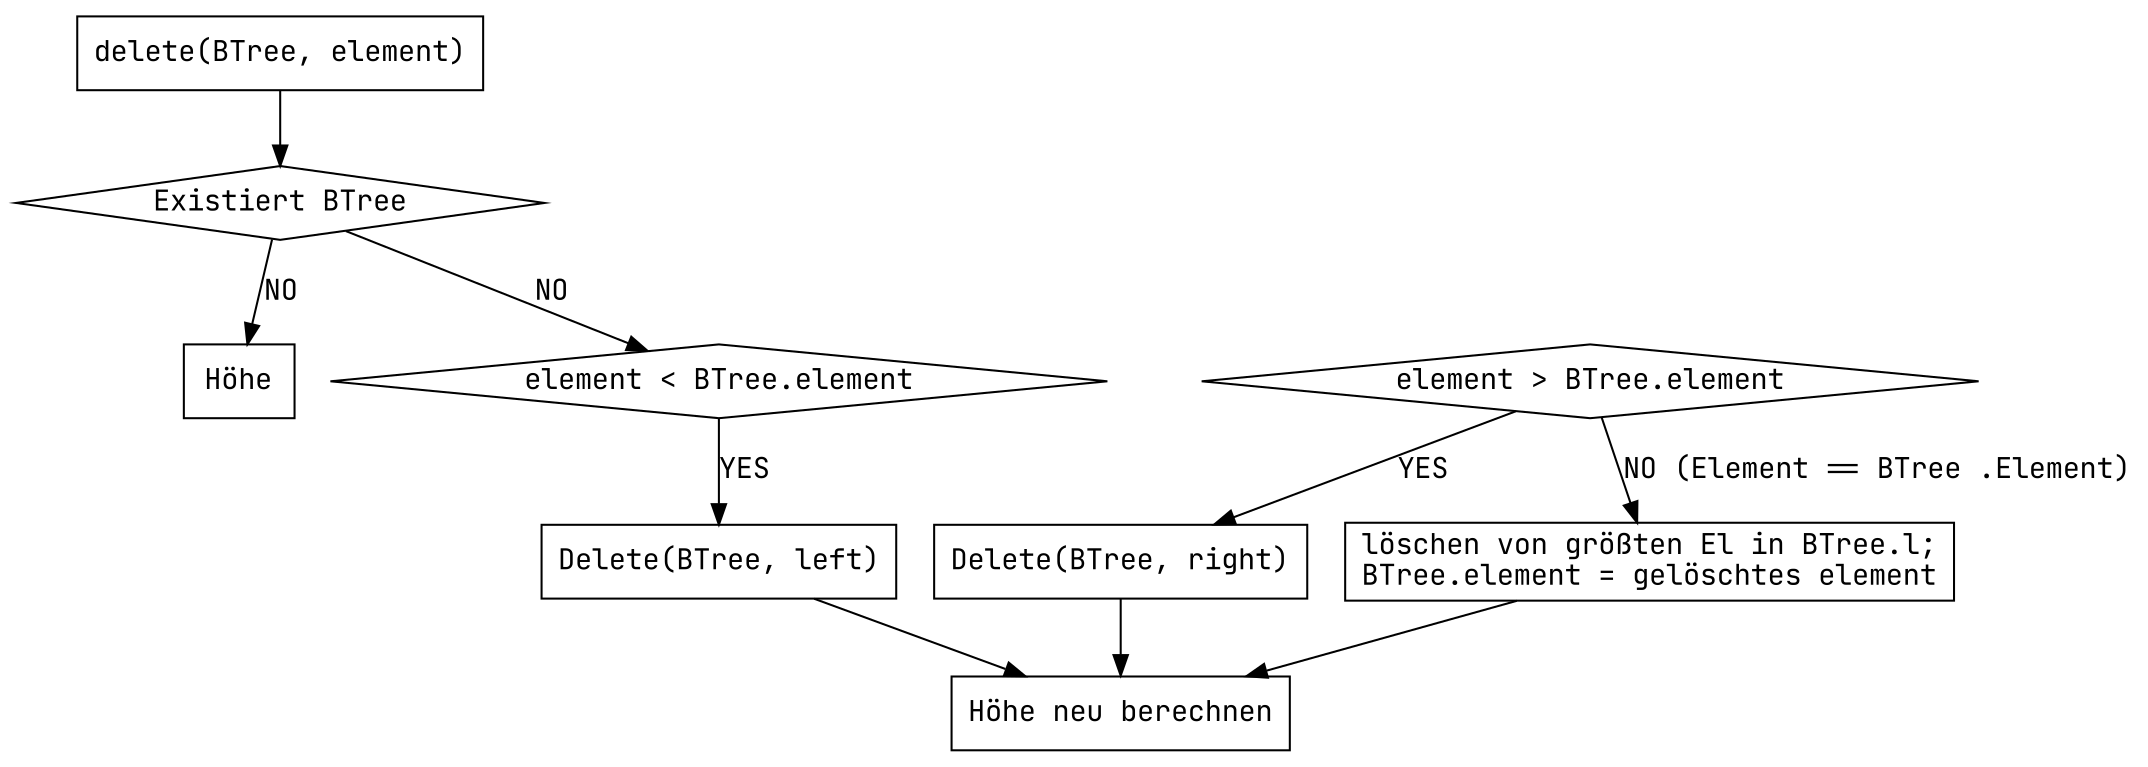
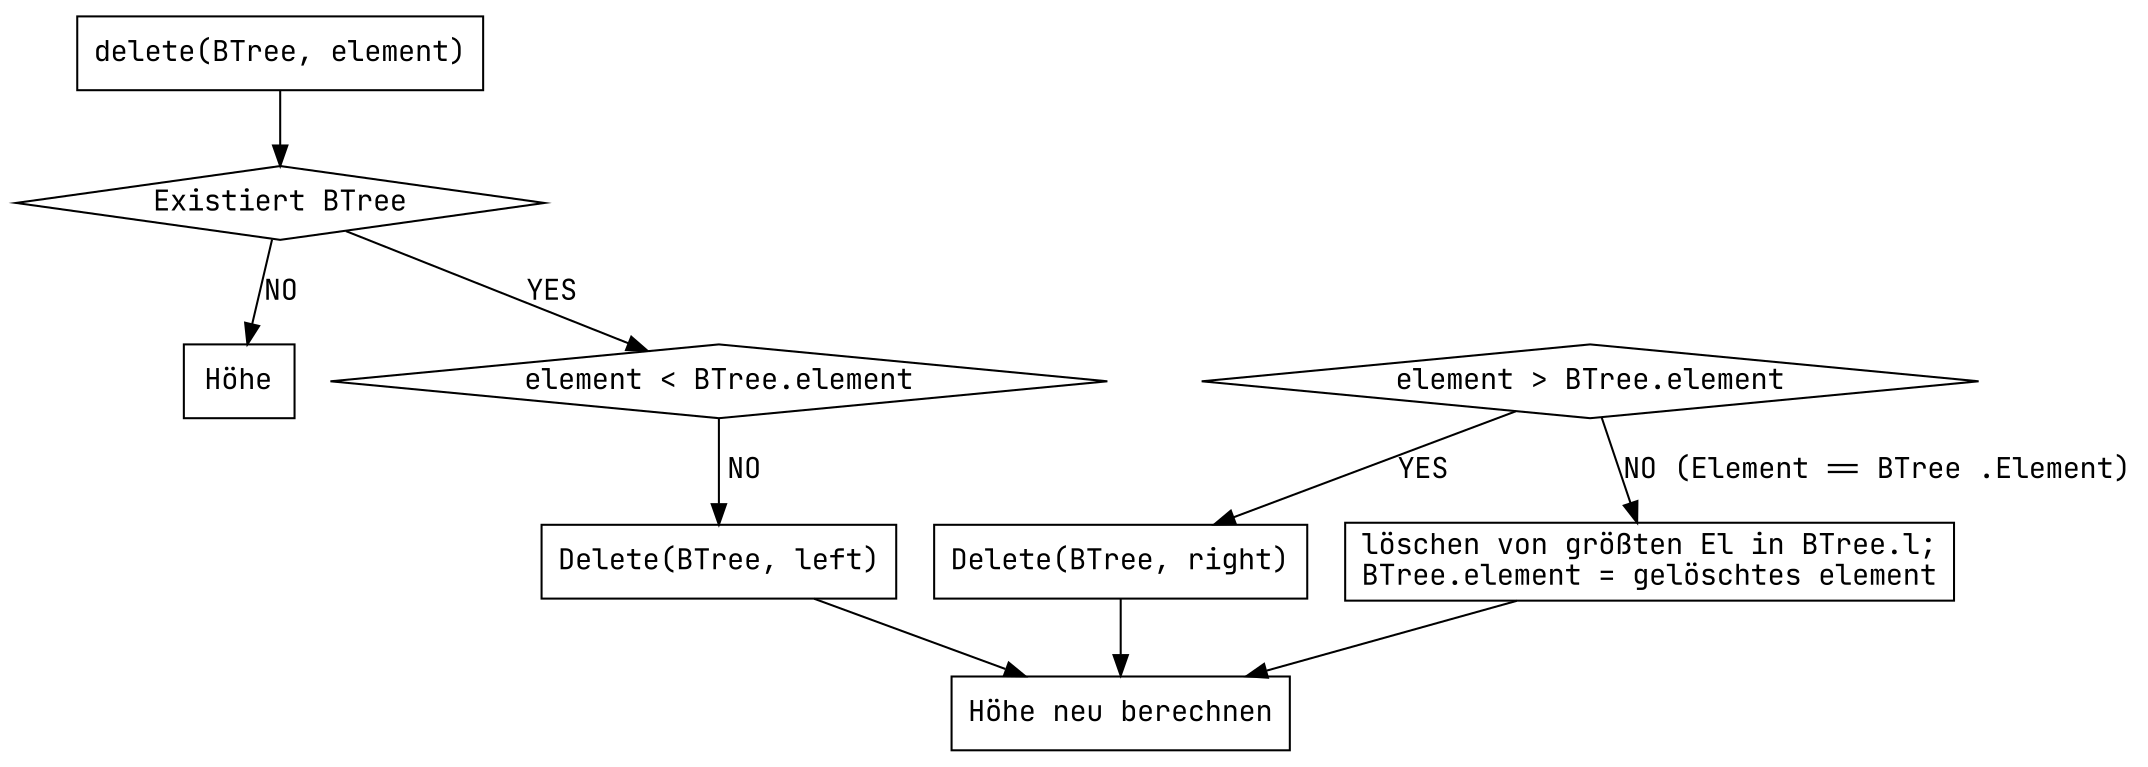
(552, 292) -> (552, 292)
(745, 470) -> (745, 470)
